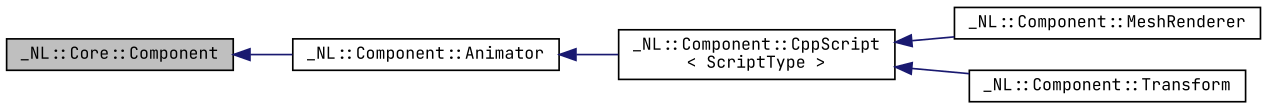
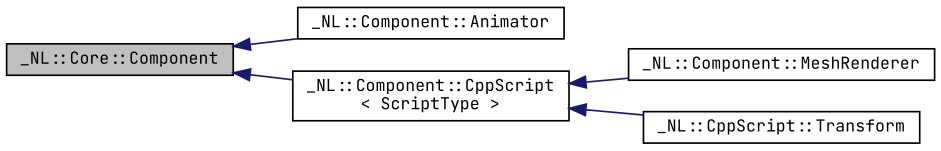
(597, 55) -> (271, 77)
(1107, 86) -> (782, 127)
